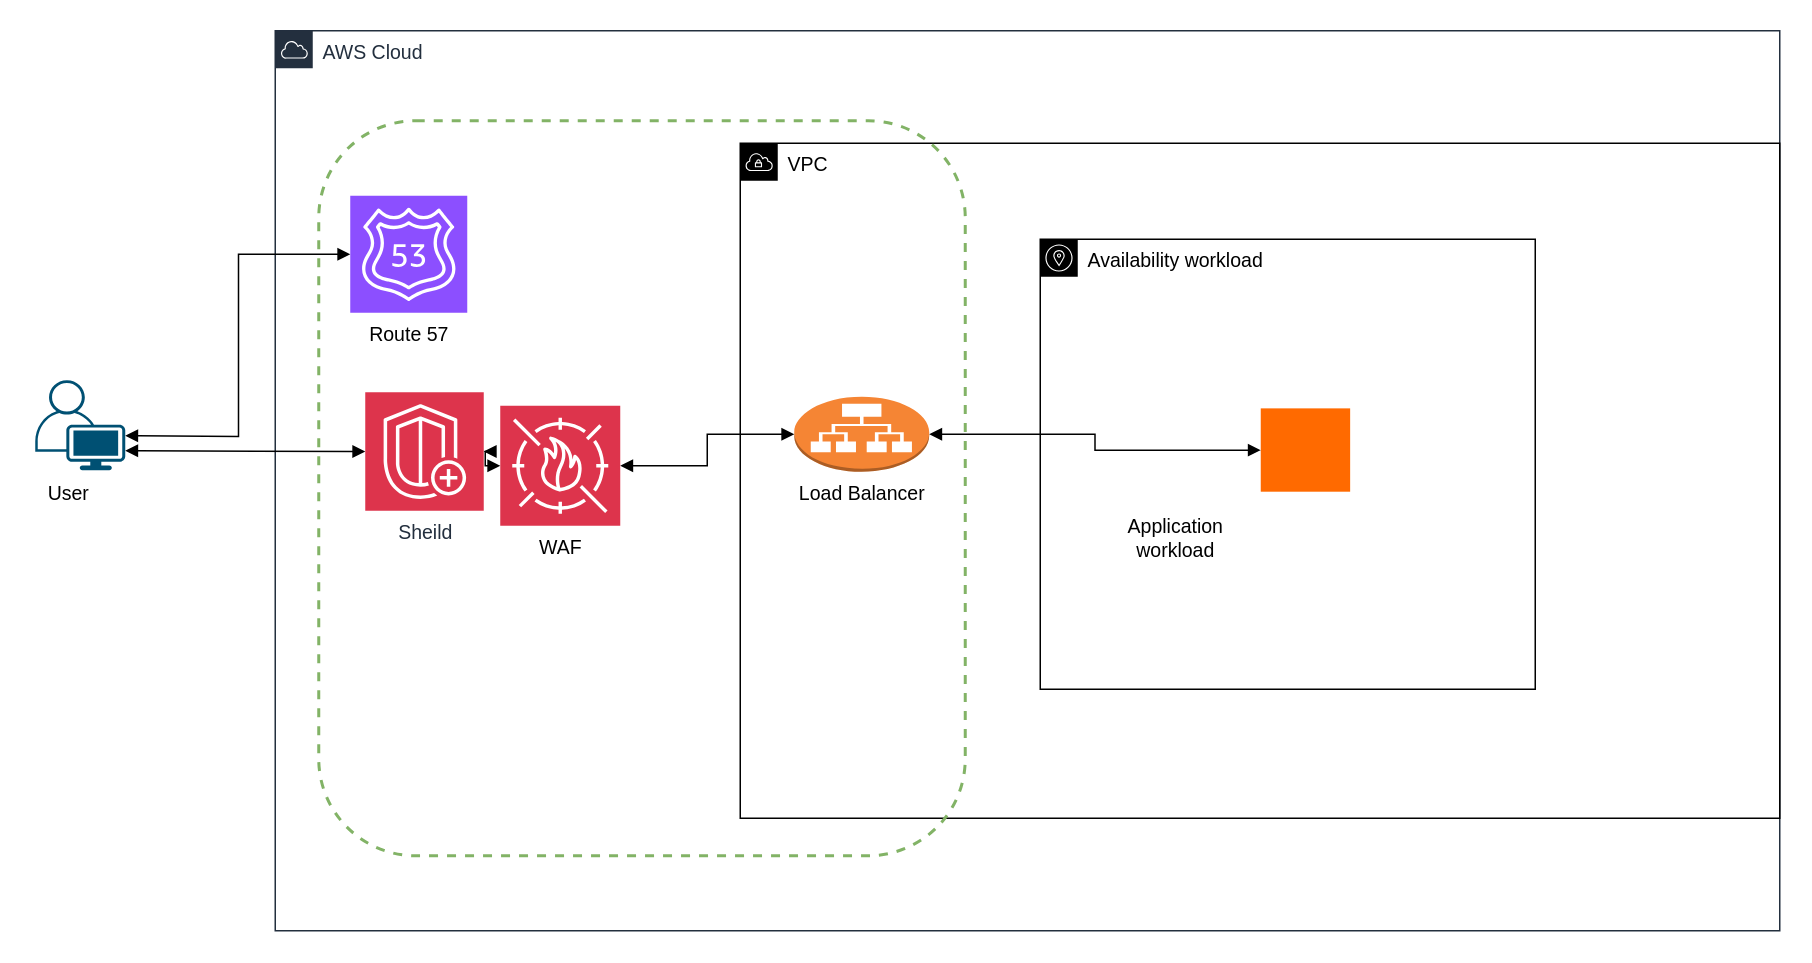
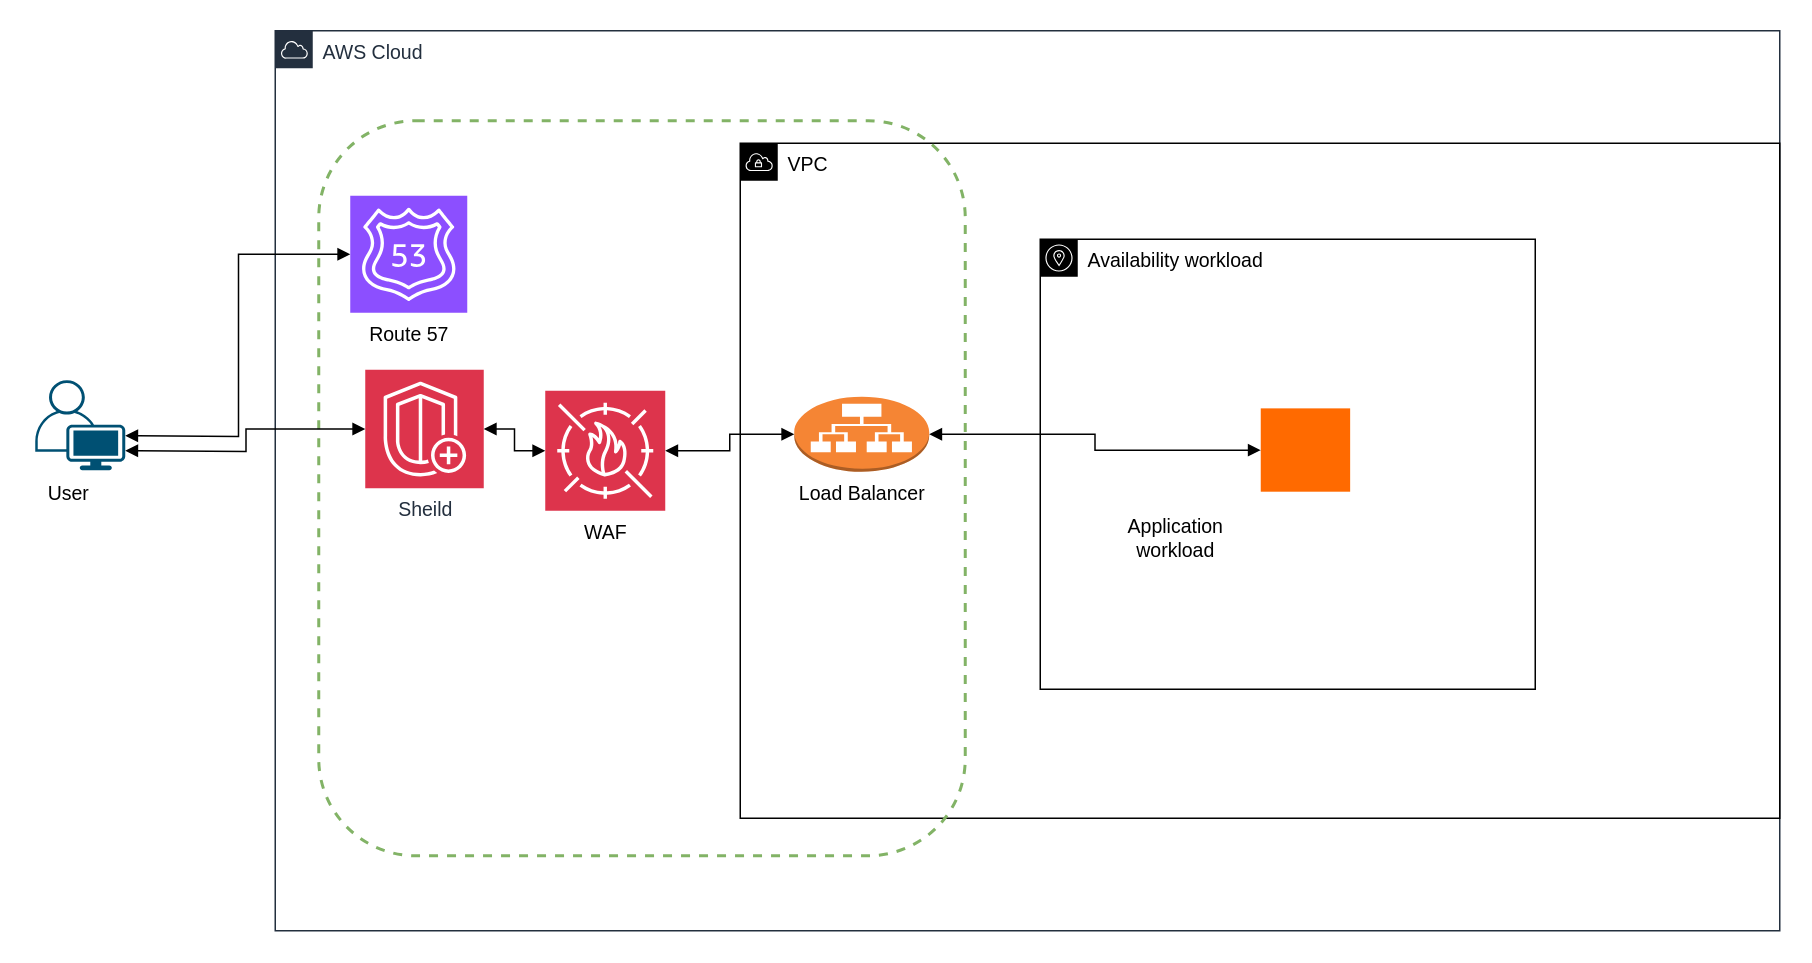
(425, 452) -> (425, 429)
(560, 466) -> (605, 451)
